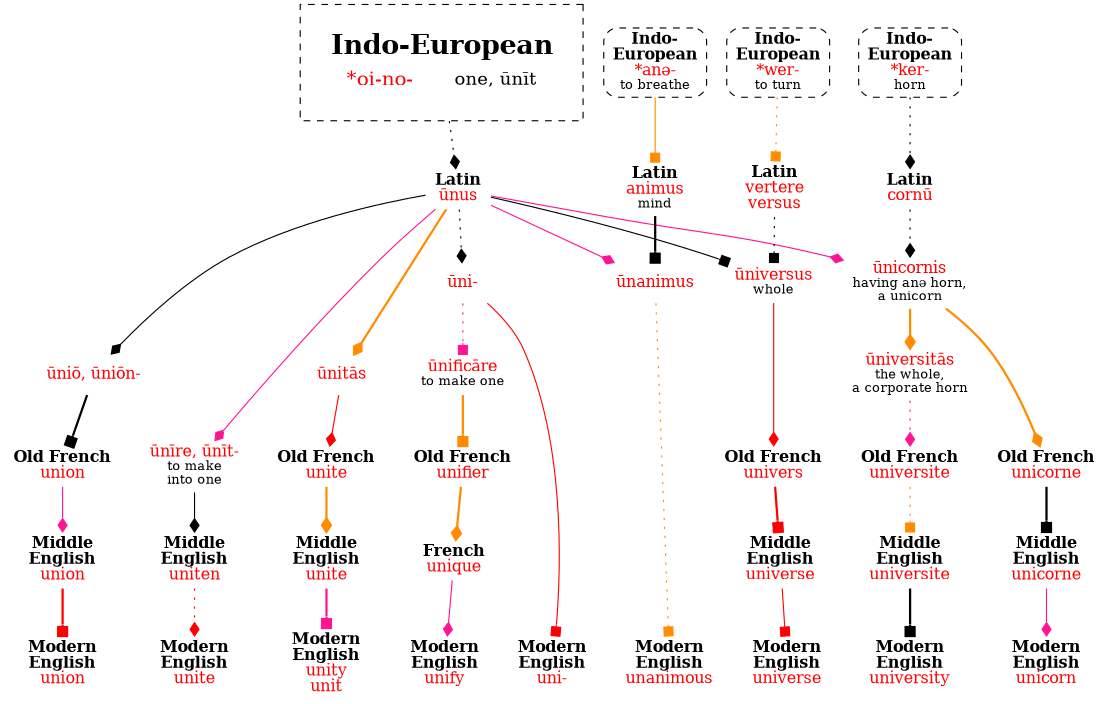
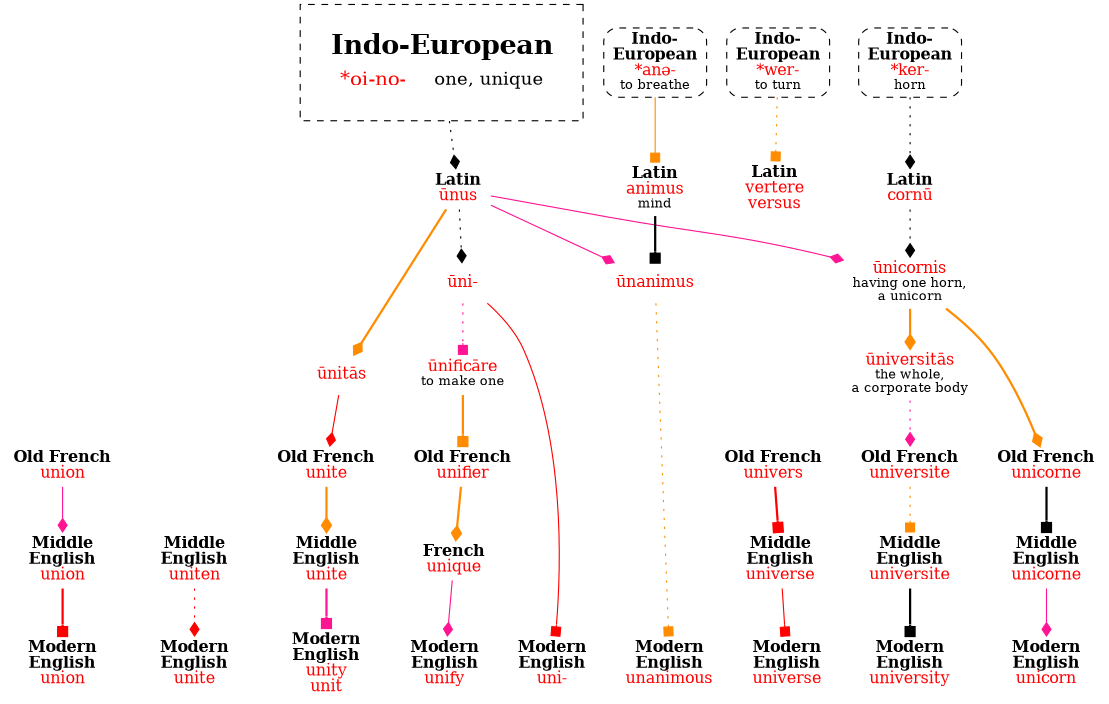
(496, 79) -> (489, 79)
(774, 283) -> none
(910, 283) -> (910, 283)
(94, 375) -> none
(910, 388) -> (910, 388)
(195, 466) -> none
